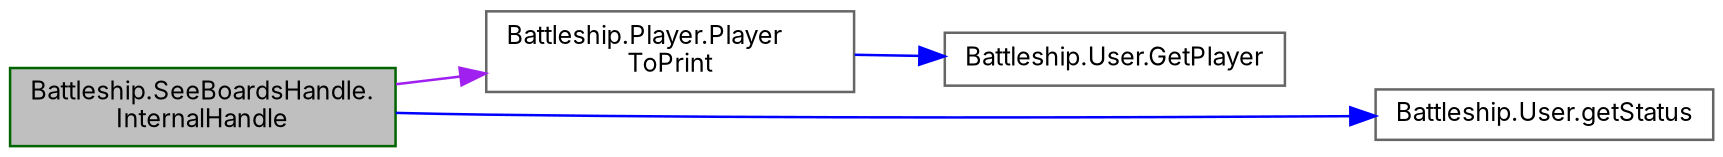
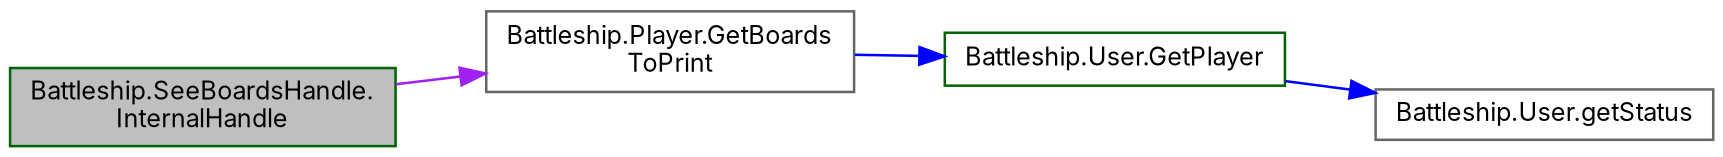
(670, 52) -> (670, 52)
(1115, 59) -> (1115, 59)
(873, 117) -> (1318, 85)
